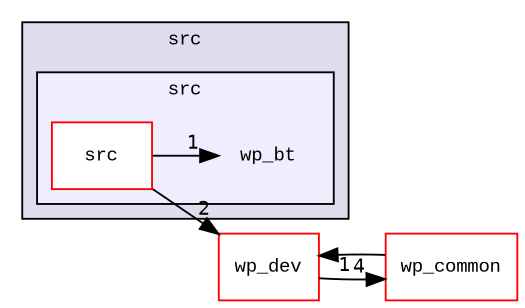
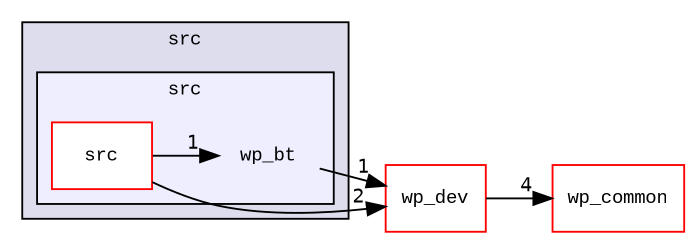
(362, 254) -> (343, 175)
